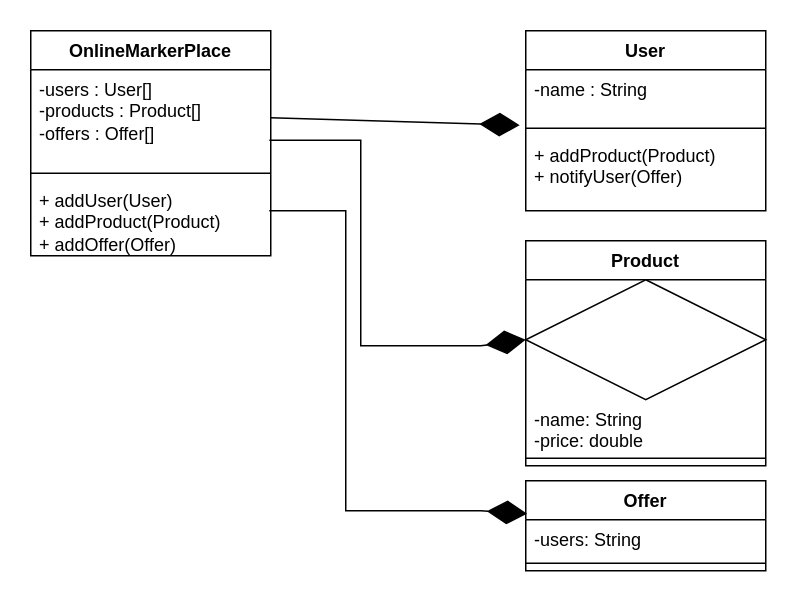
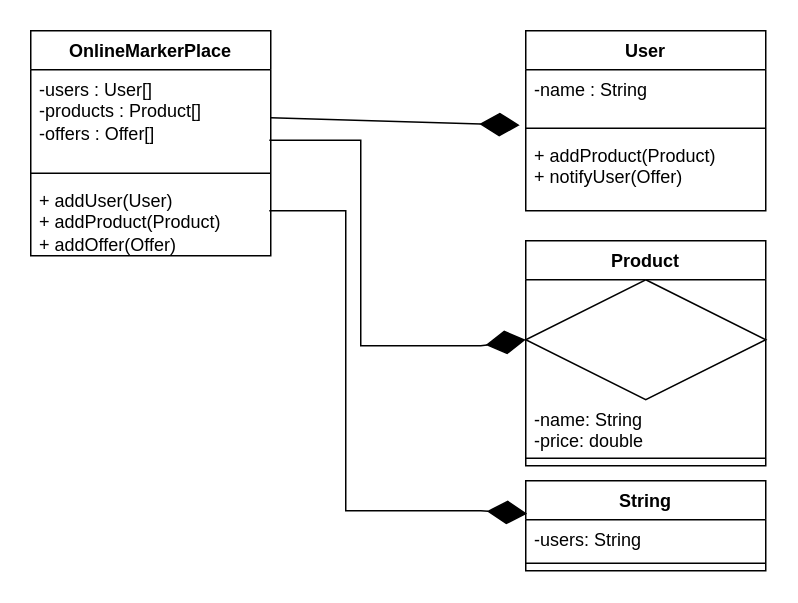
(646, 502) -> (646, 502)
